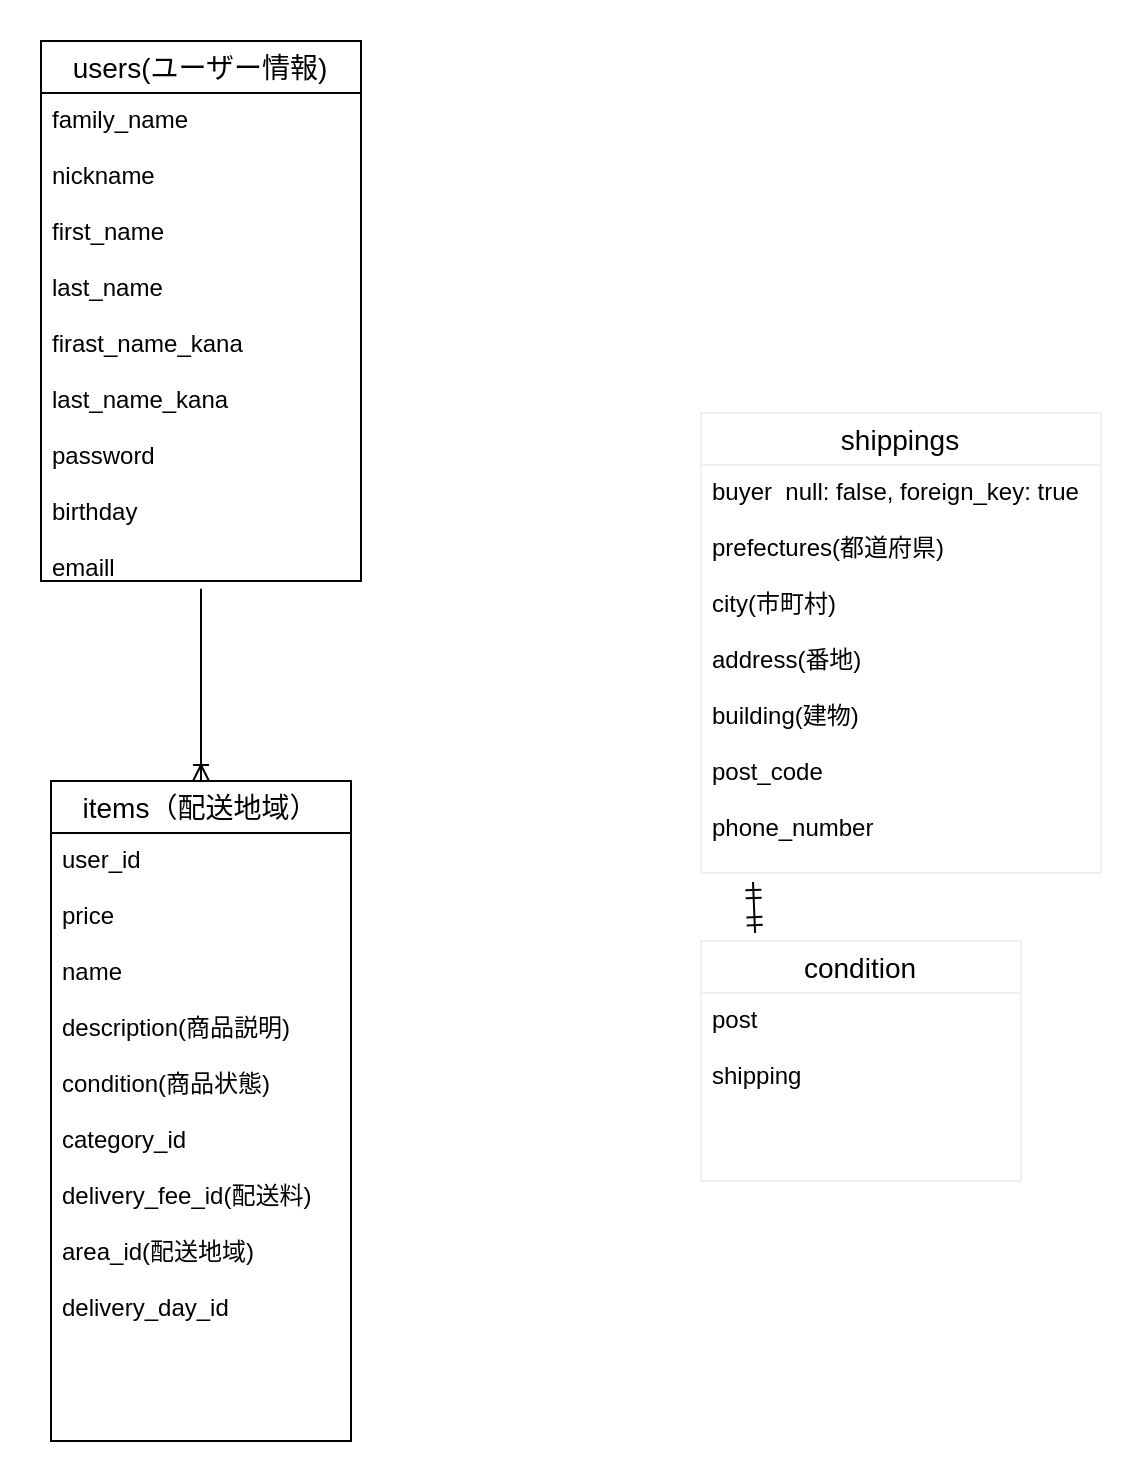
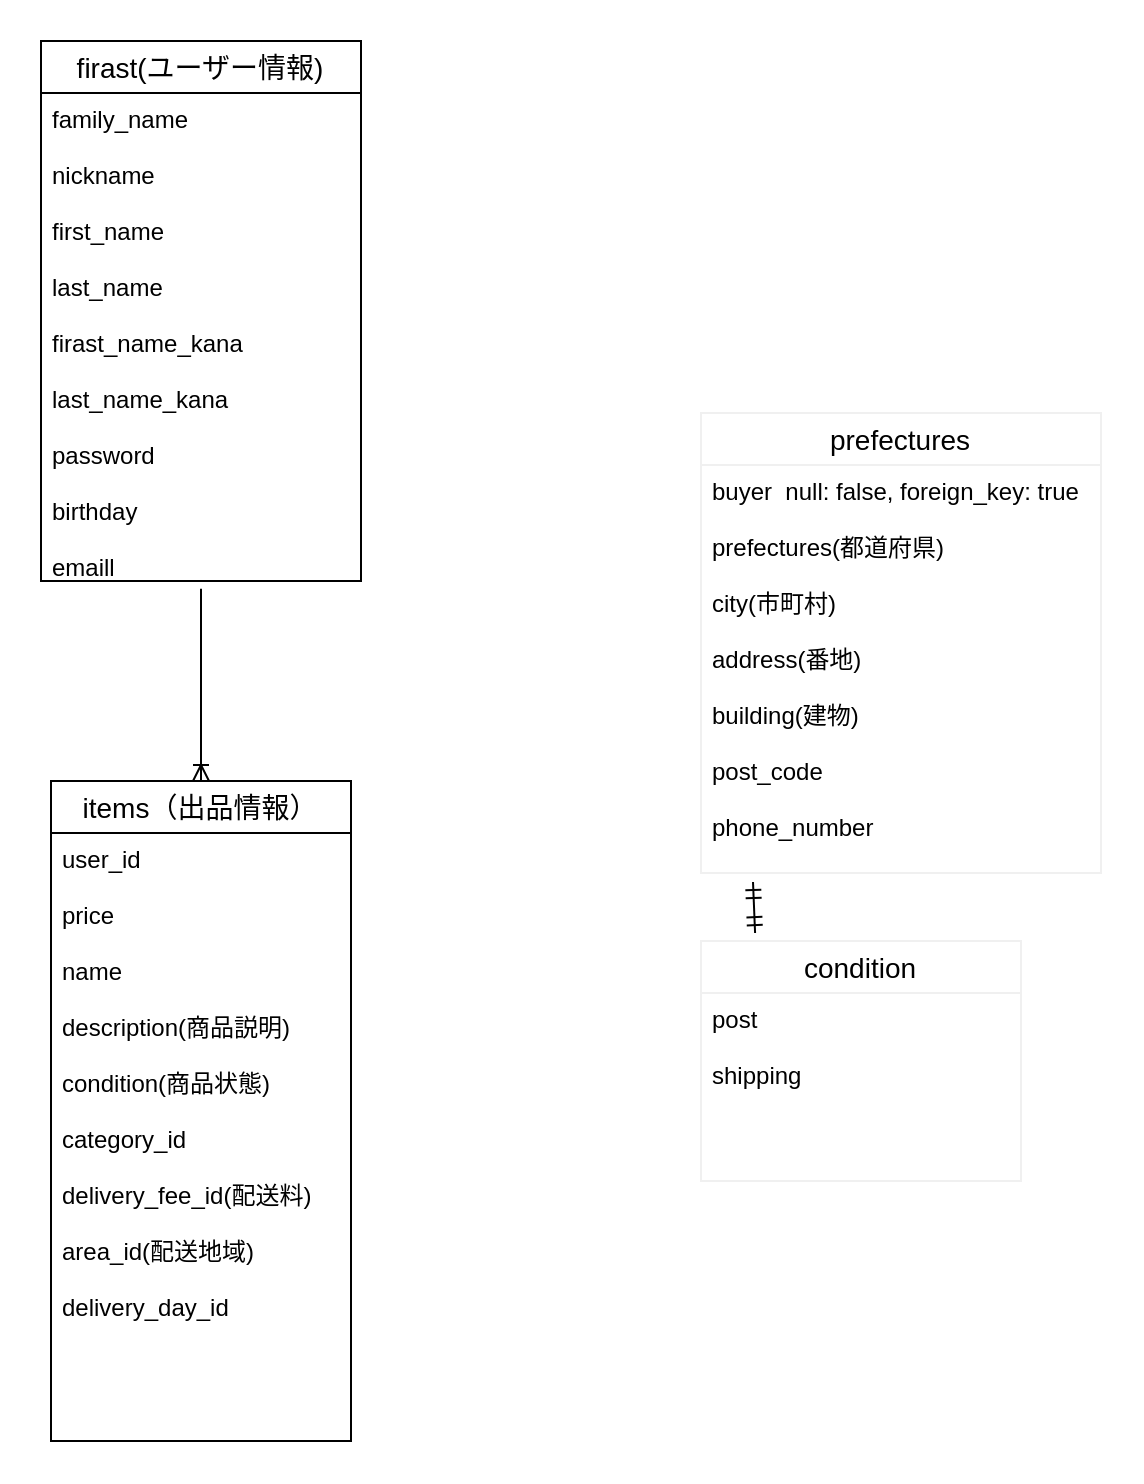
(200, 69) -> (200, 69)
(900, 441) -> (900, 441)
(200, 809) -> (200, 809)
